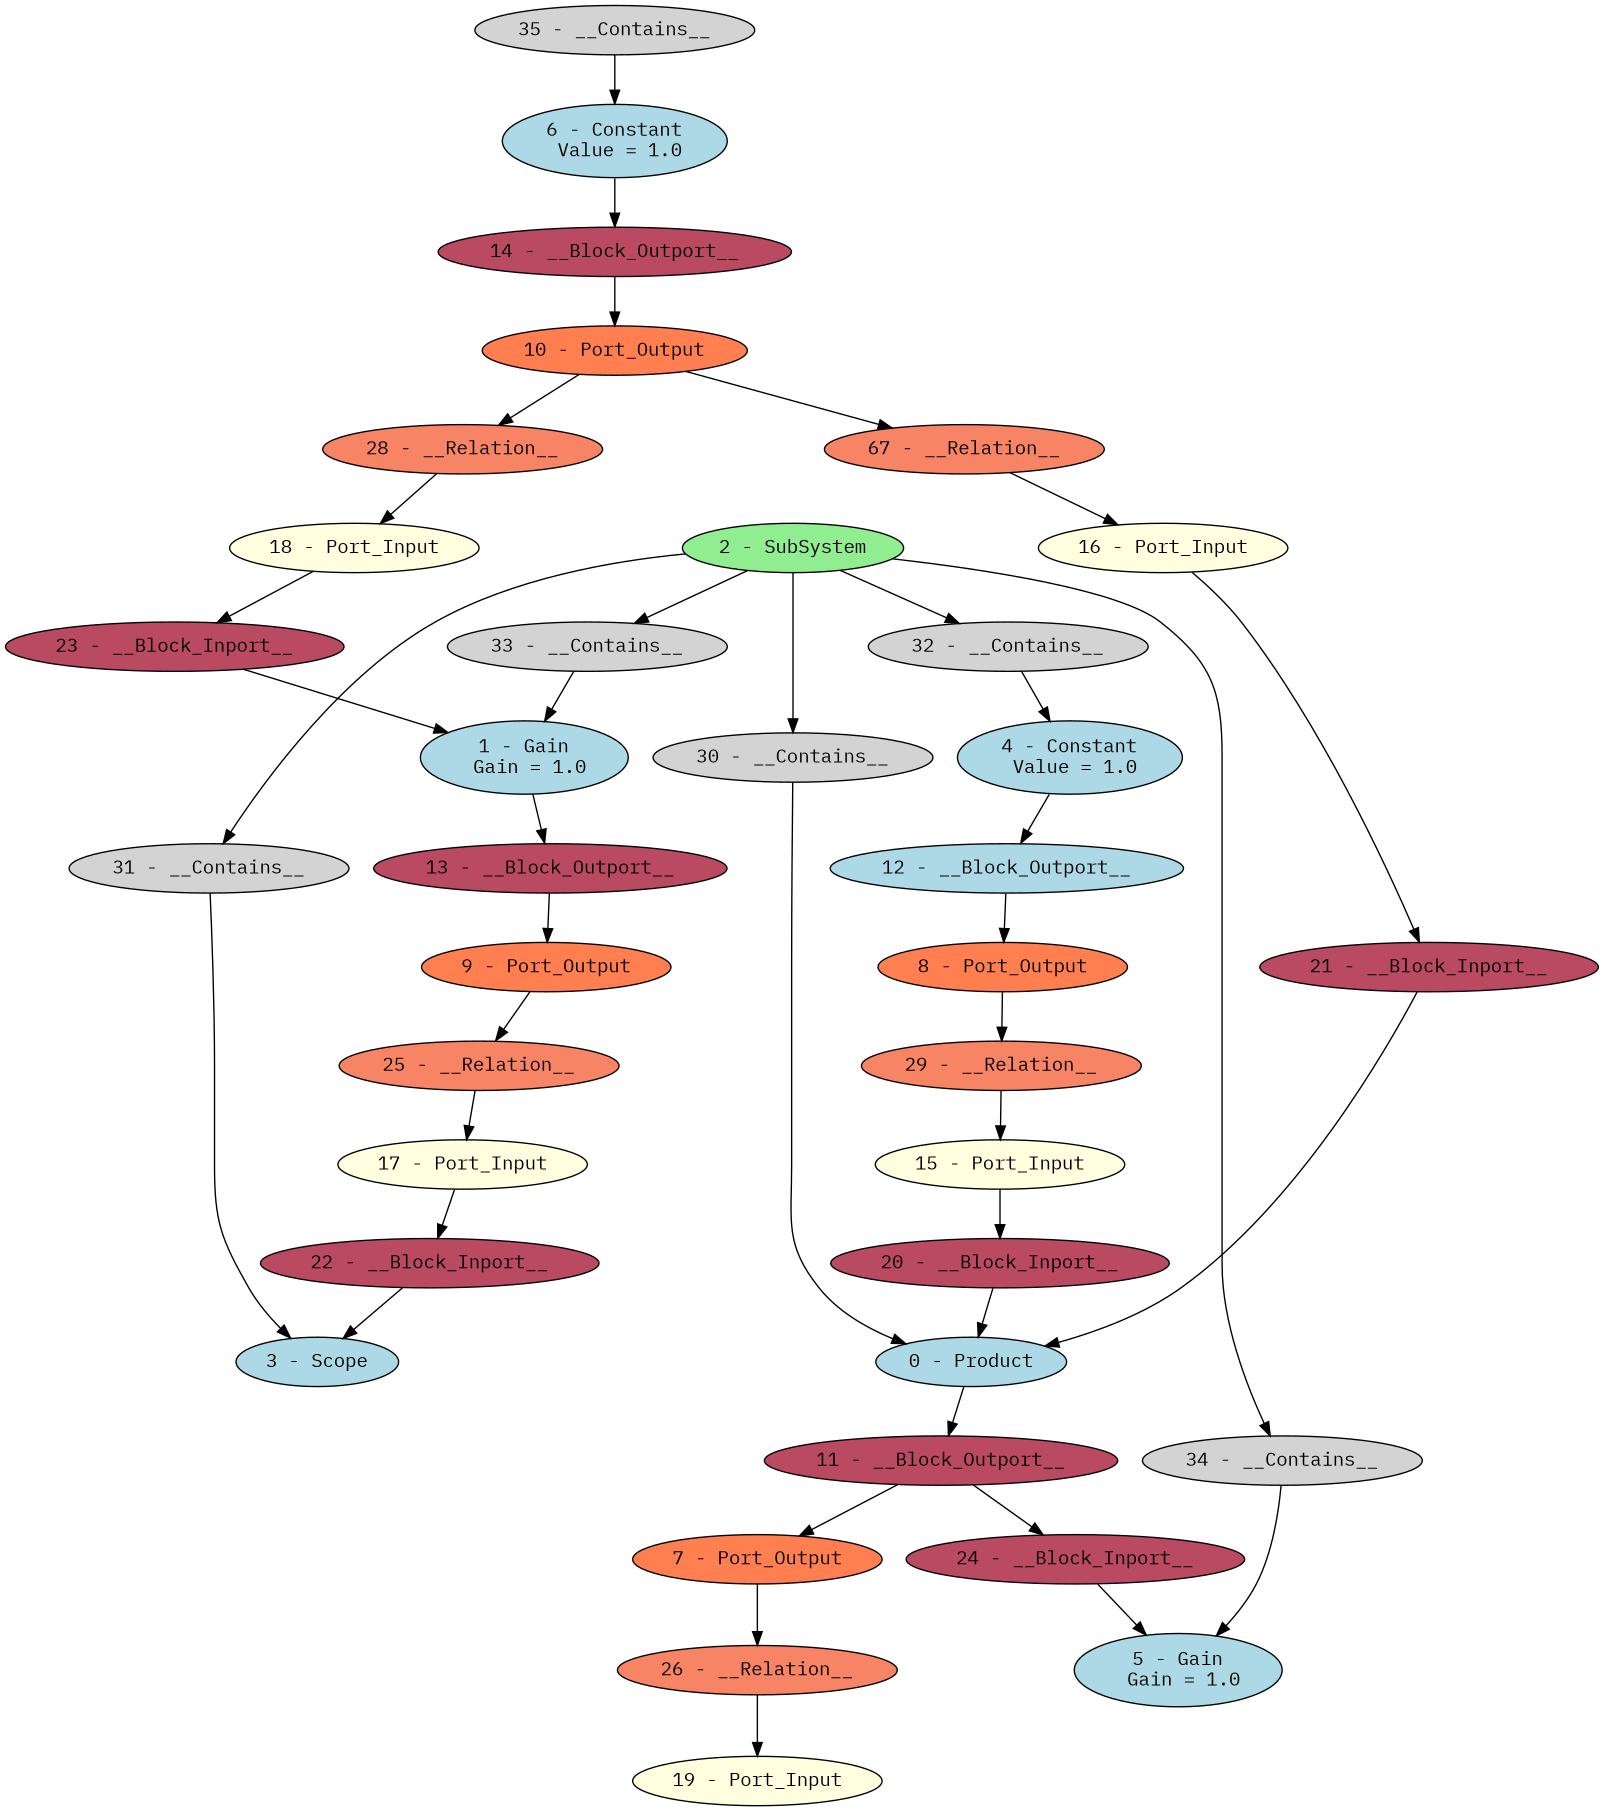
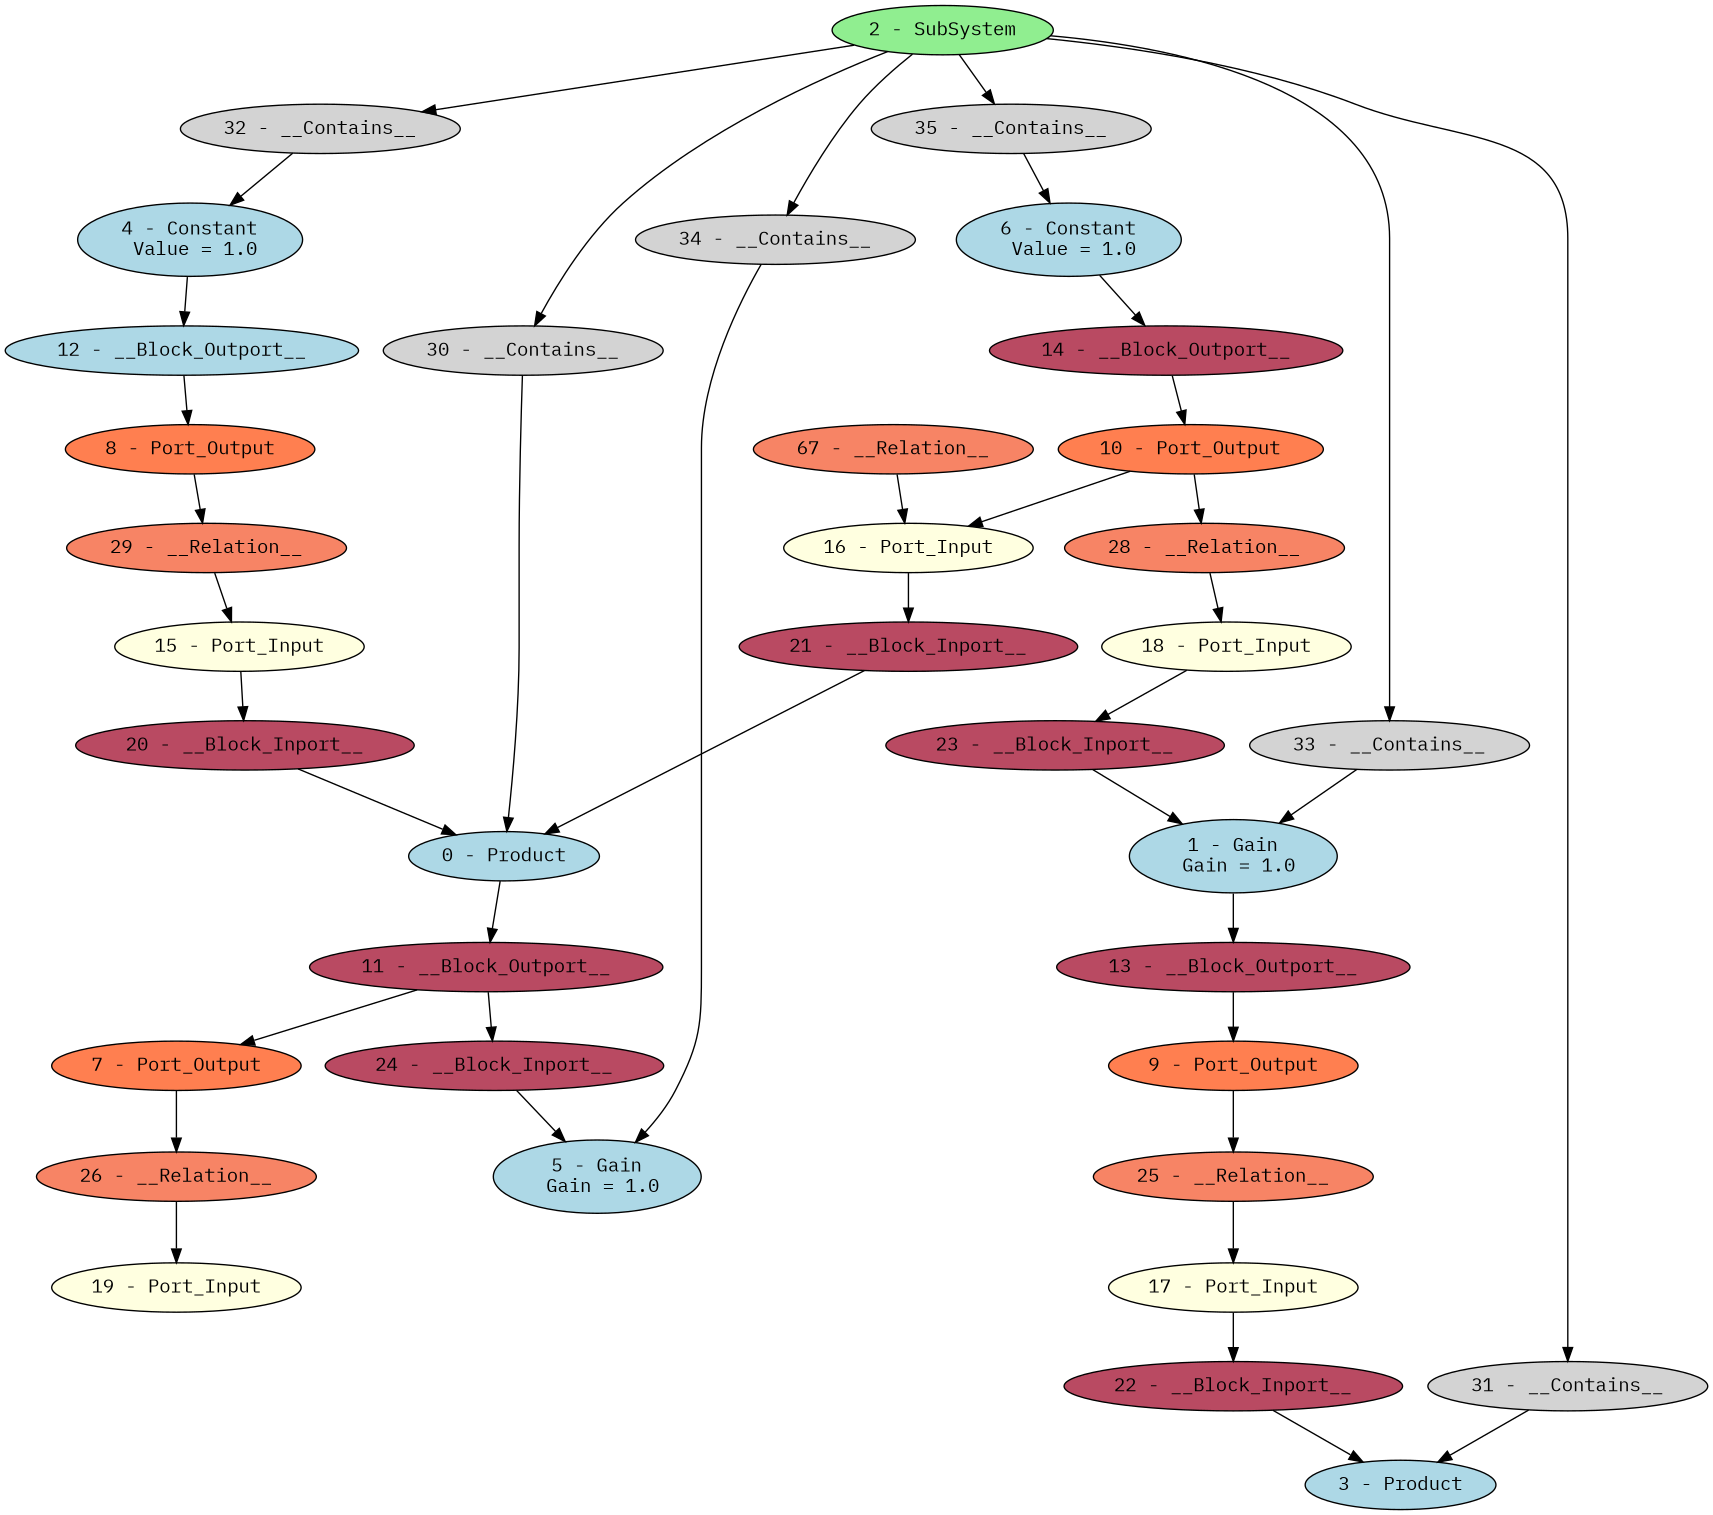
none -> (973, 73)
(782, 398) -> (1056, 496)
(317, 1362) -> (1401, 1485)
